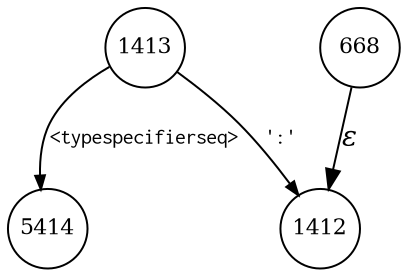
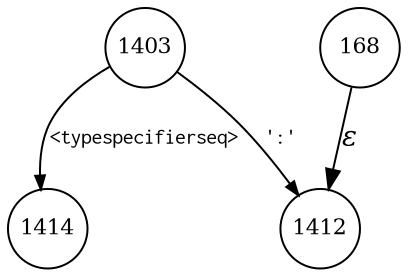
(145, 48) -> (145, 48)
(360, 48) -> (360, 48)
(48, 229) -> (48, 229)
